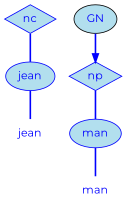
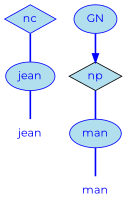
(95, 19) -> (95, 19)
(95, 76) -> (95, 76)
